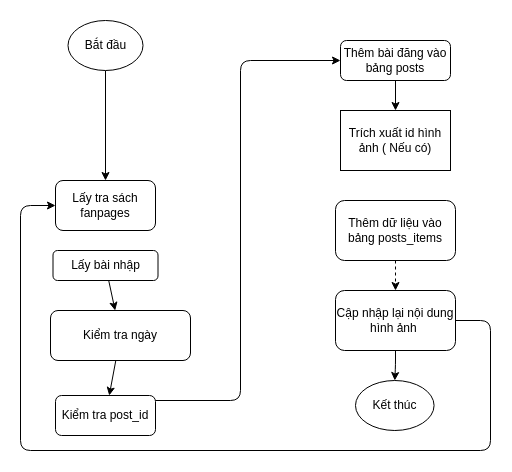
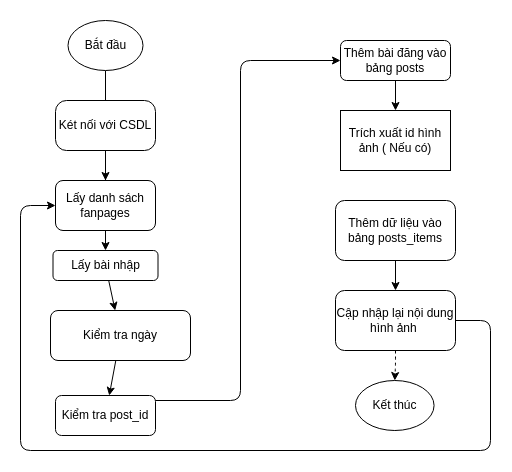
none -> (106, 126)
(106, 206) -> (106, 206)
none -> (106, 236)
(396, 273) -> (396, 273)
(395, 363) -> (395, 363)
